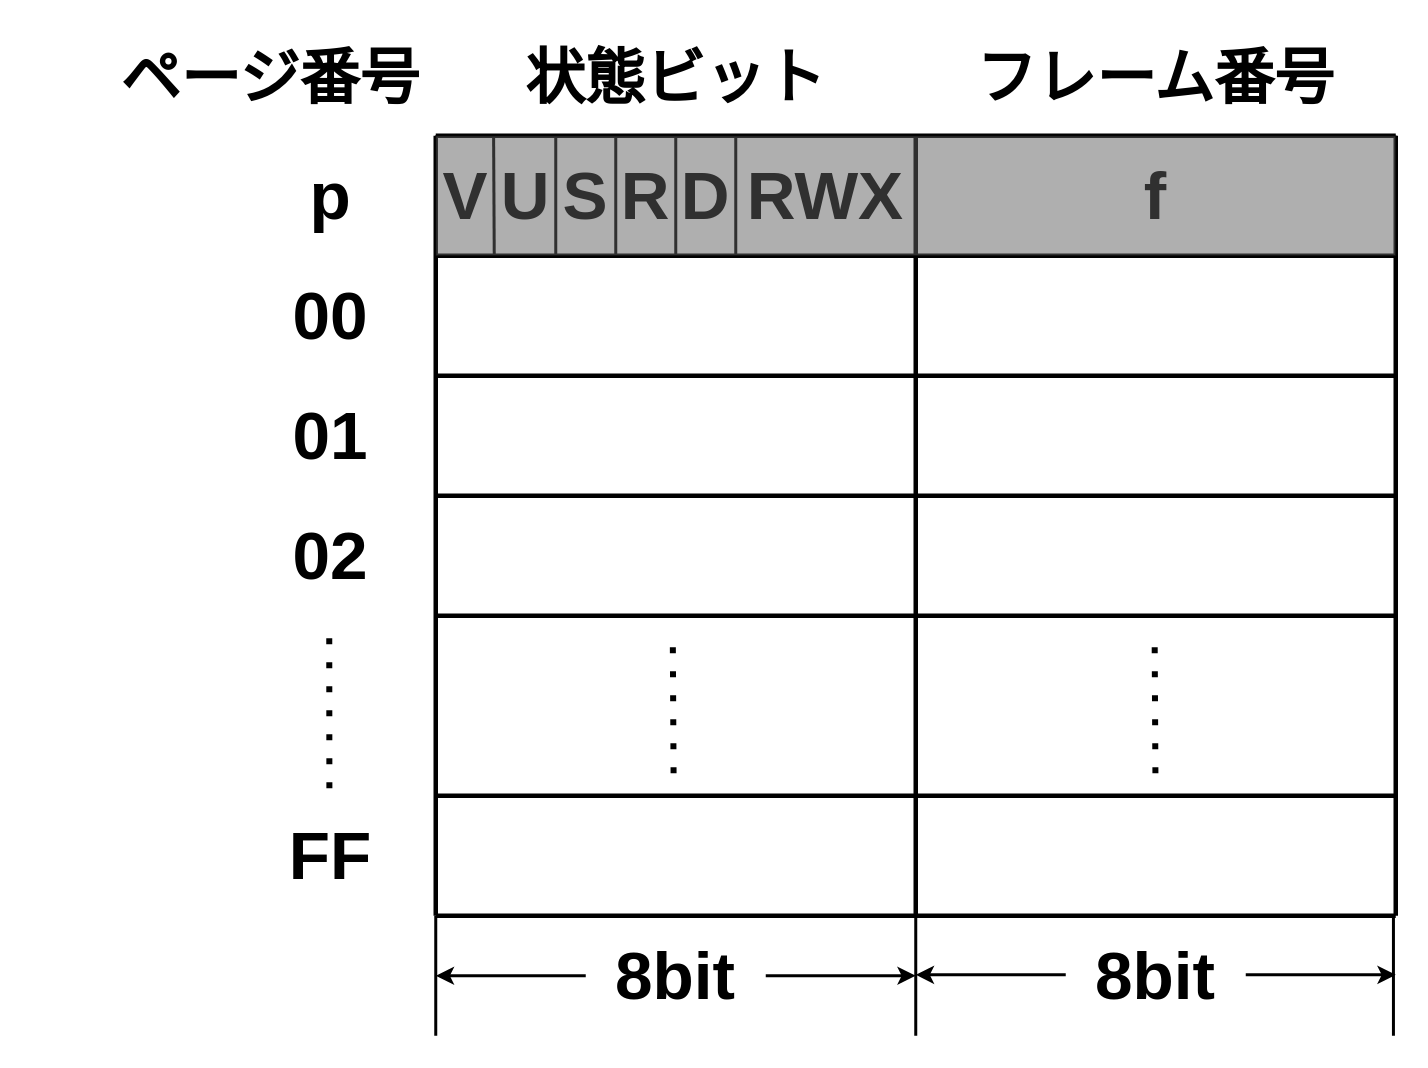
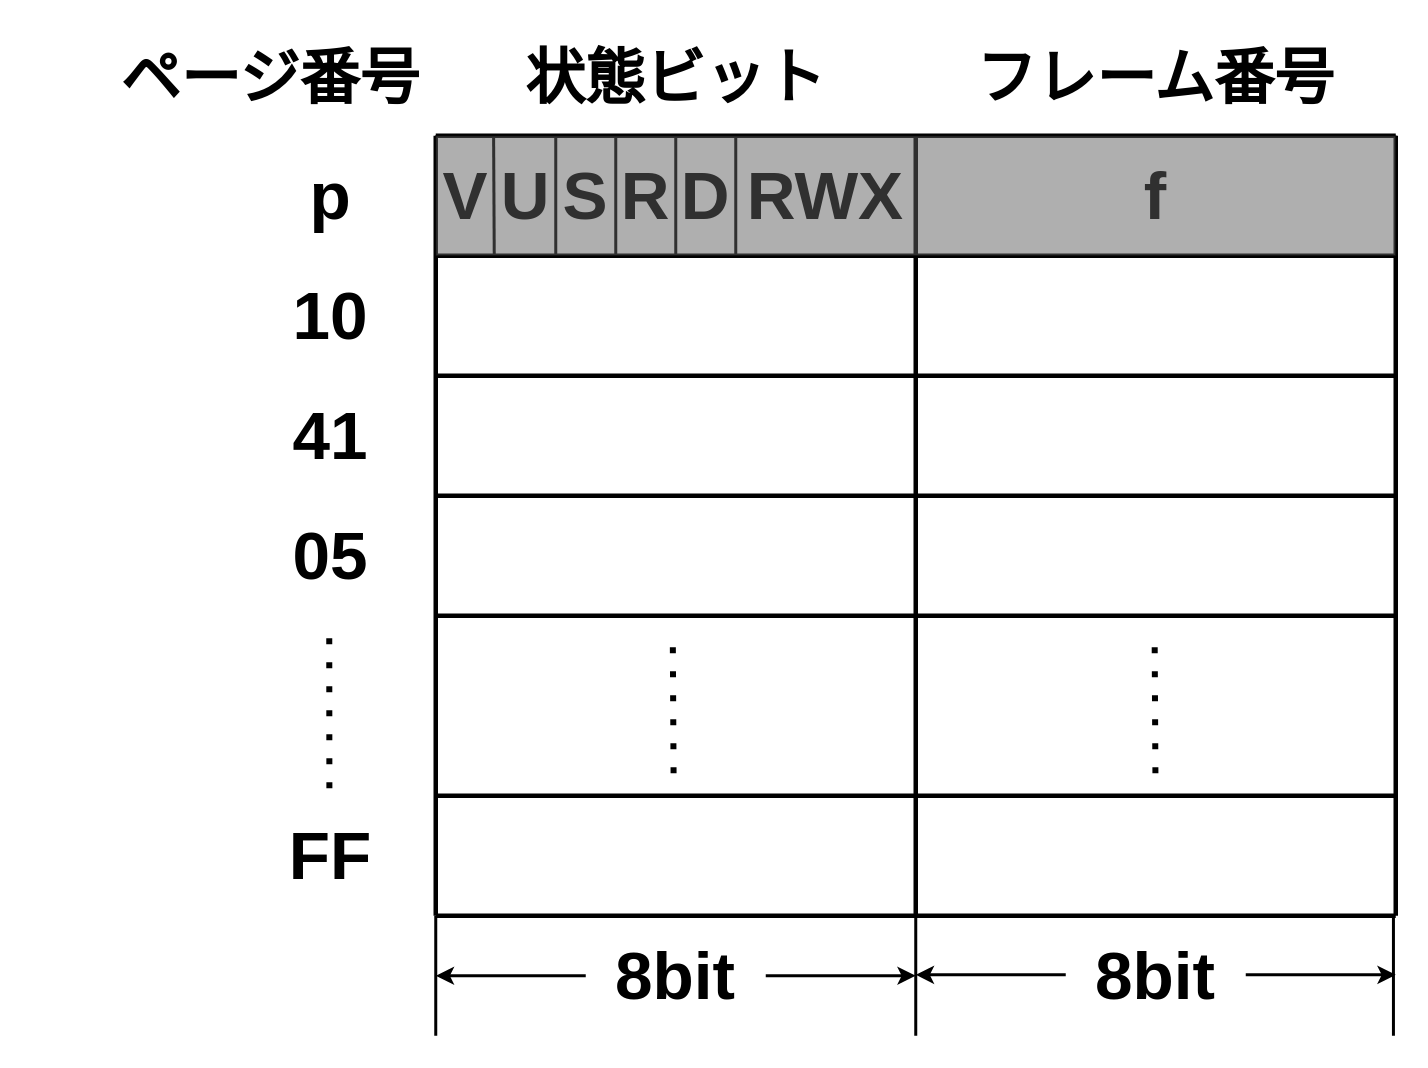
(331, 316) -> (331, 316)
(331, 436) -> (331, 436)
(331, 556) -> (331, 556)
